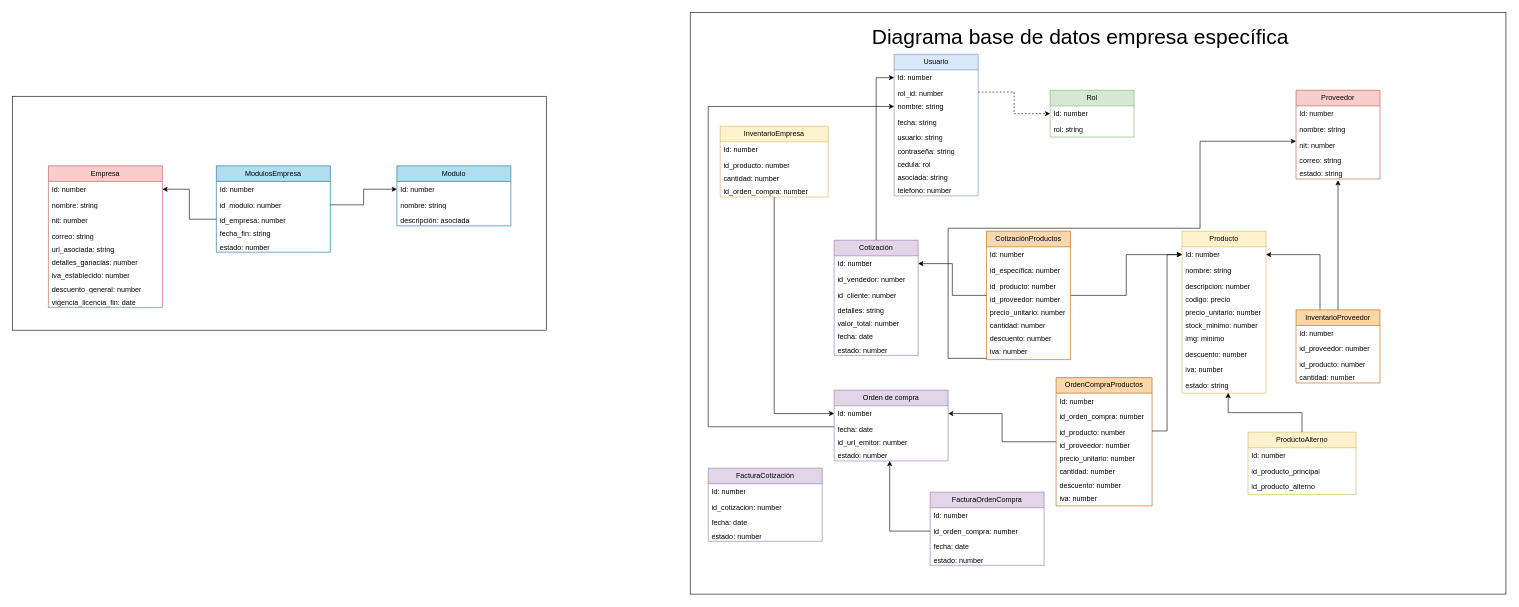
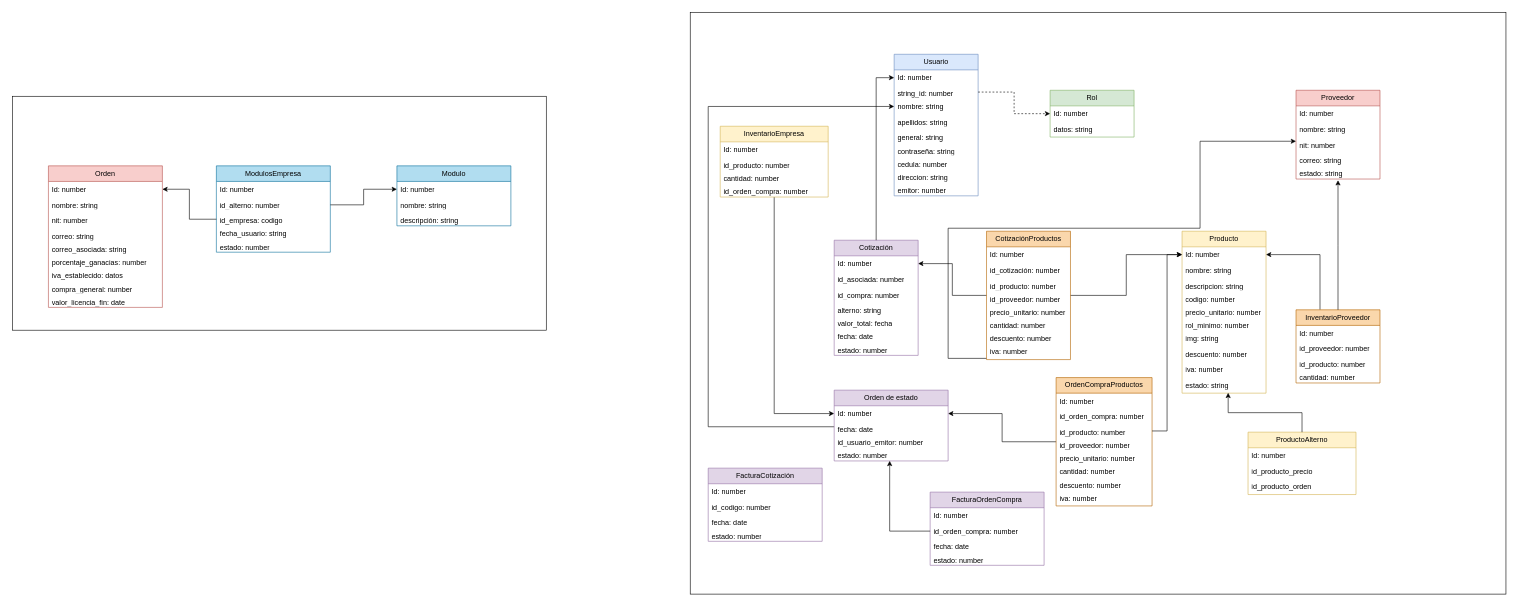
(1080, 36) -> none
(922, 94) -> (928, 94)
(921, 123) -> (927, 123)
(1072, 130) -> (1077, 130)
(924, 138) -> (924, 138)
(916, 165) -> (923, 165)
(105, 174) -> (105, 174)
(926, 178) -> (927, 178)
(927, 191) -> (923, 191)
(250, 206) -> (252, 206)
(253, 221) -> (252, 221)
(438, 221) -> (434, 221)
(250, 234) -> (258, 234)
(88, 250) -> (95, 250)
(98, 263) -> (104, 263)
(1029, 271) -> (1028, 271)
(94, 276) -> (92, 276)
(873, 280) -> (872, 280)
(1220, 287) -> (1220, 287)
(99, 290) -> (93, 290)
(870, 296) -> (869, 296)
(1210, 300) -> (1211, 300)
(99, 303) -> (94, 303)
(865, 311) -> (864, 311)
(872, 324) -> (870, 324)
(1222, 326) -> (1218, 326)
(1203, 339) -> (1204, 339)
(891, 398) -> (891, 398)
(876, 443) -> (884, 443)
(1290, 472) -> (1286, 472)
(1288, 488) -> (1285, 488)
(750, 508) -> (742, 508)
